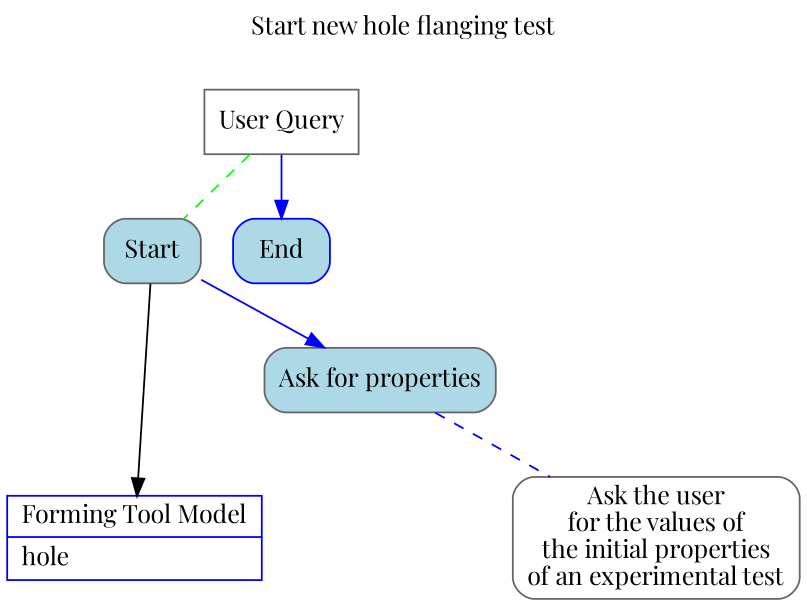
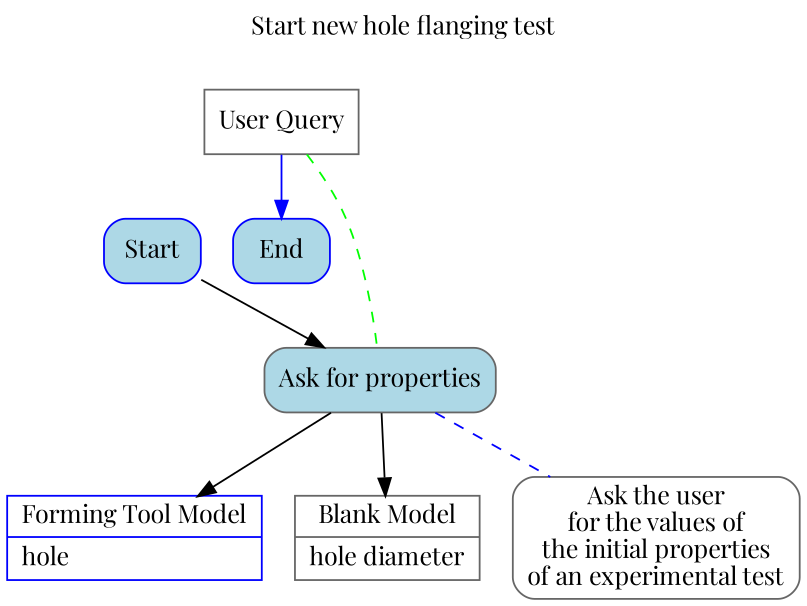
(217, 187) -> (356, 246)
(152, 251) -> (152, 251)
(255, 309) -> (255, 309)
(144, 381) -> (272, 450)
none -> (387, 538)
